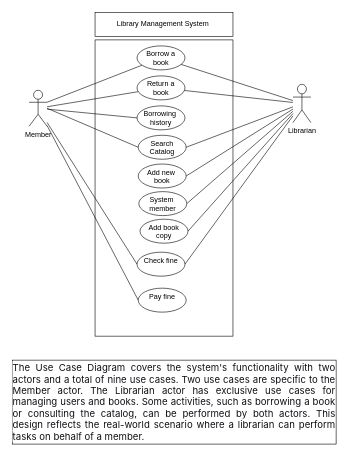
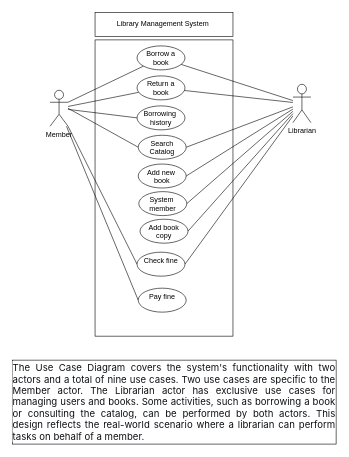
(38, 108) -> (59, 108)
